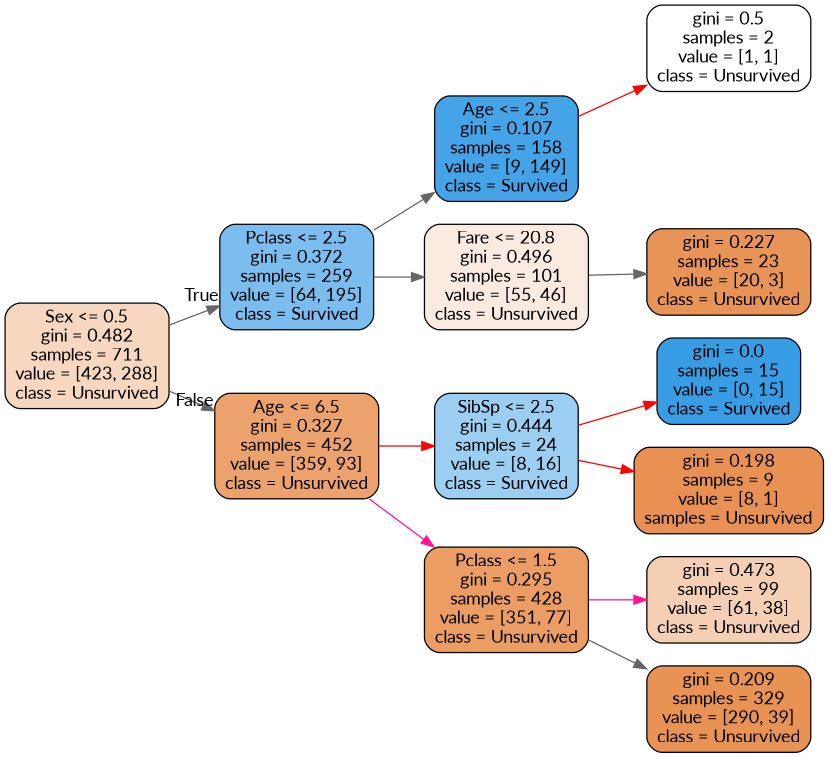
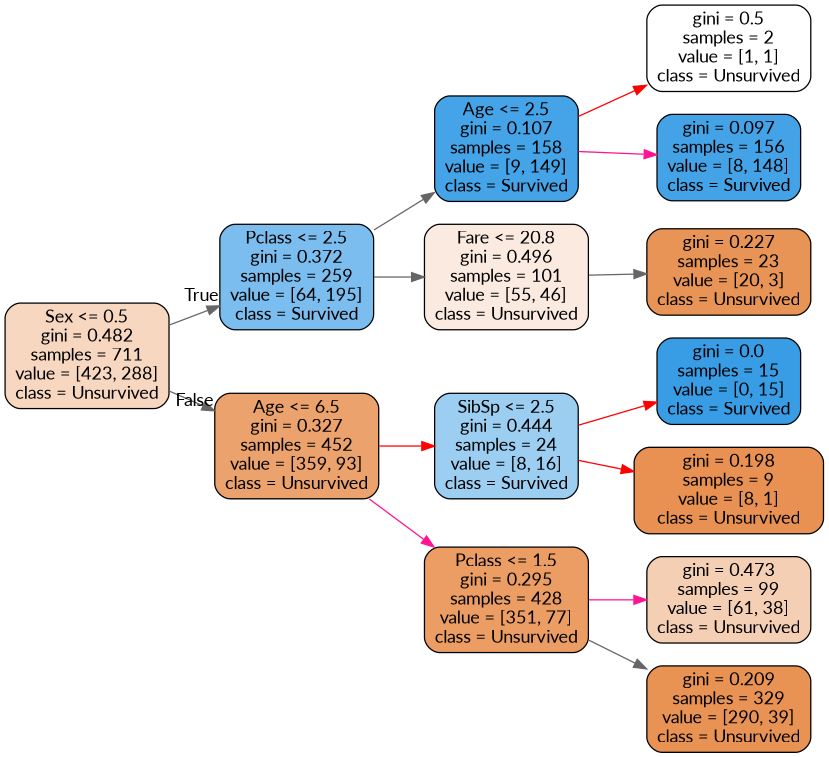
none -> (729, 158)
(729, 491) -> (729, 491)
